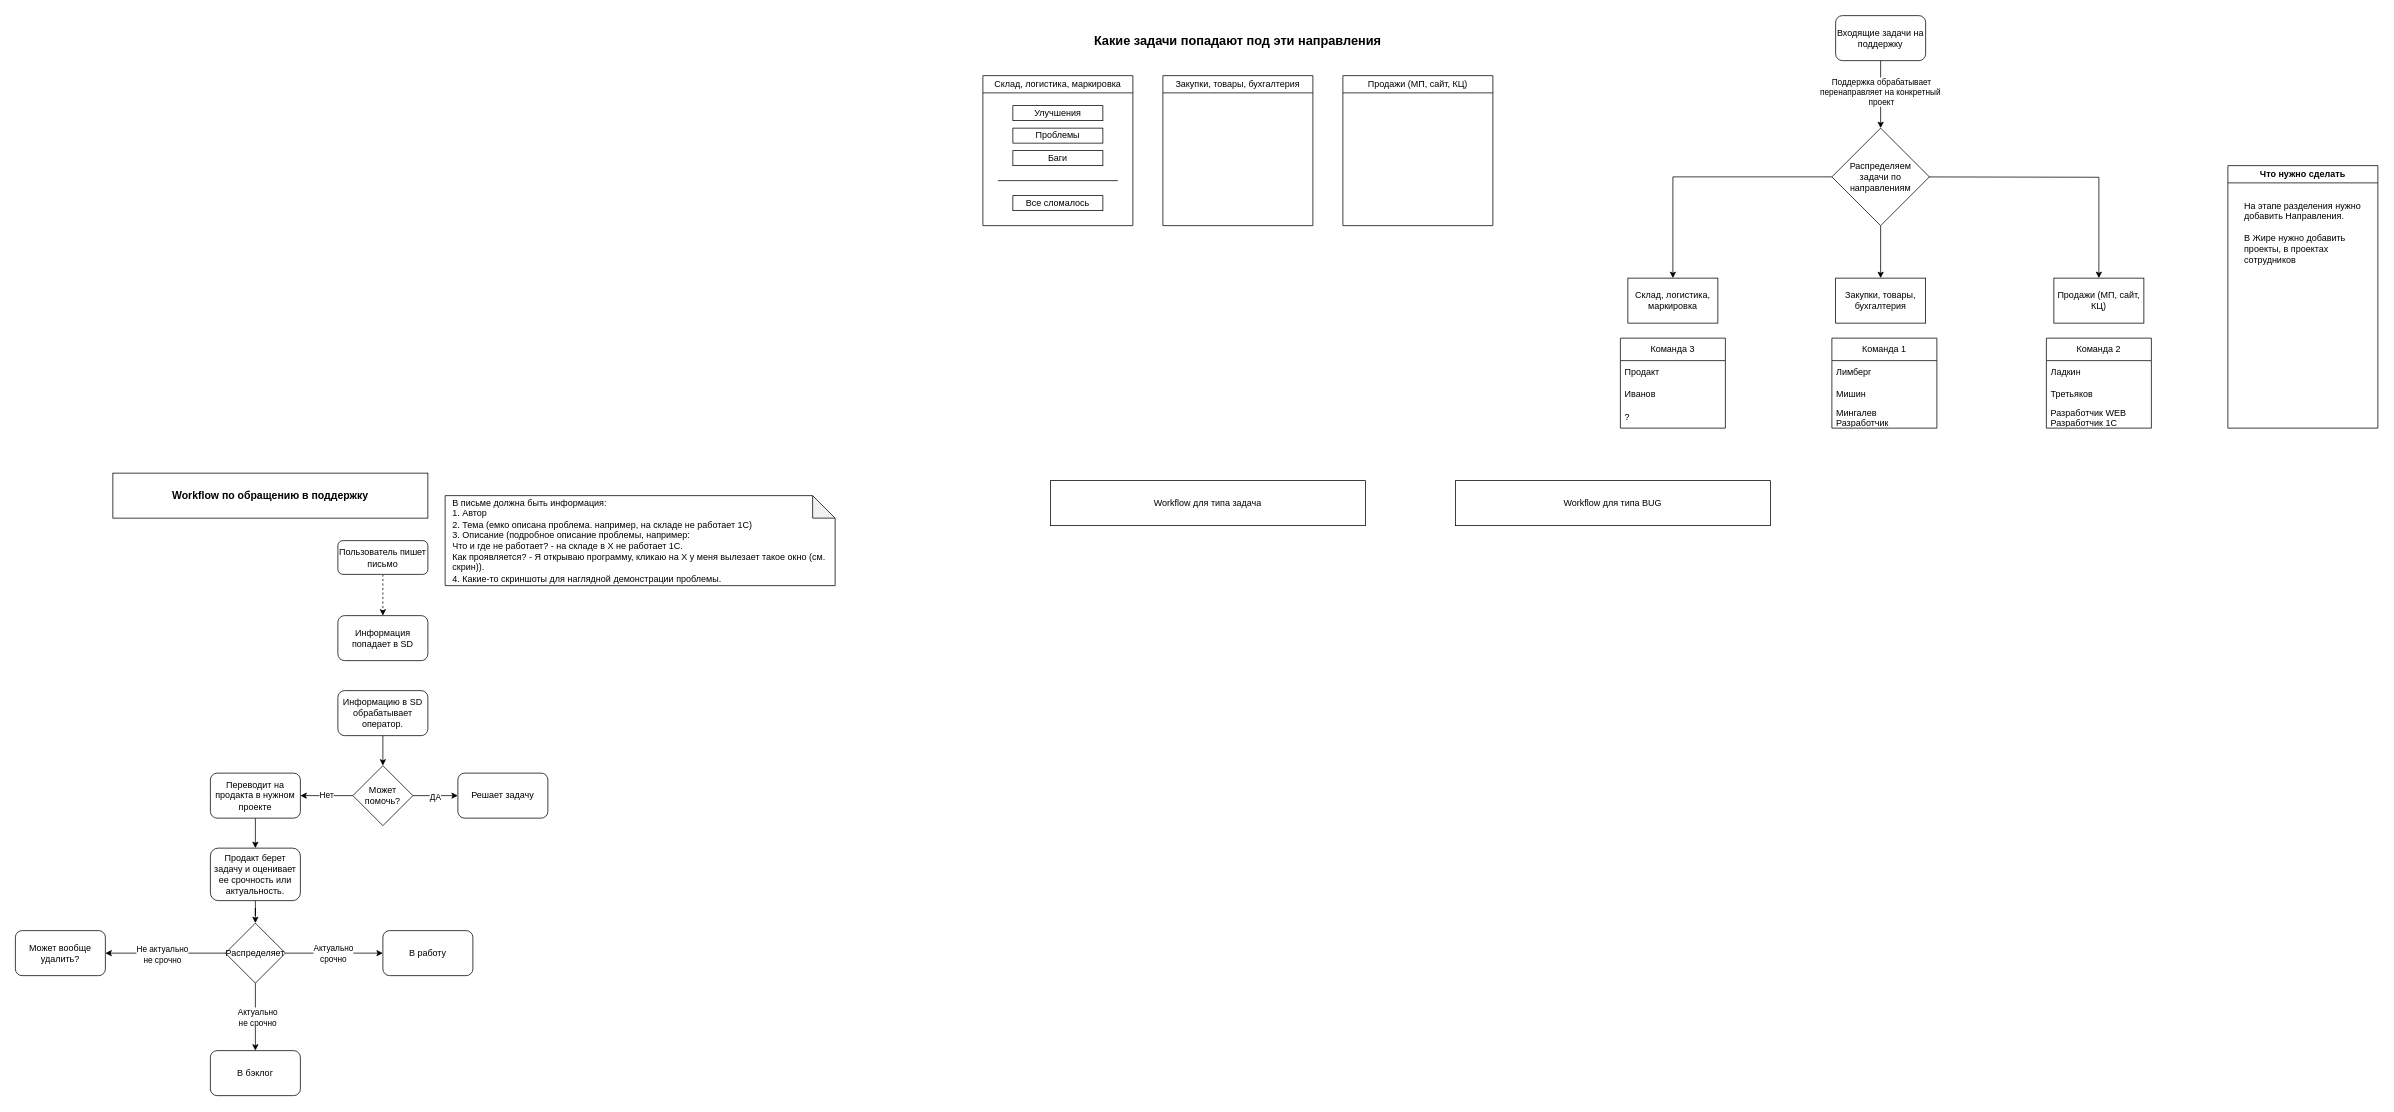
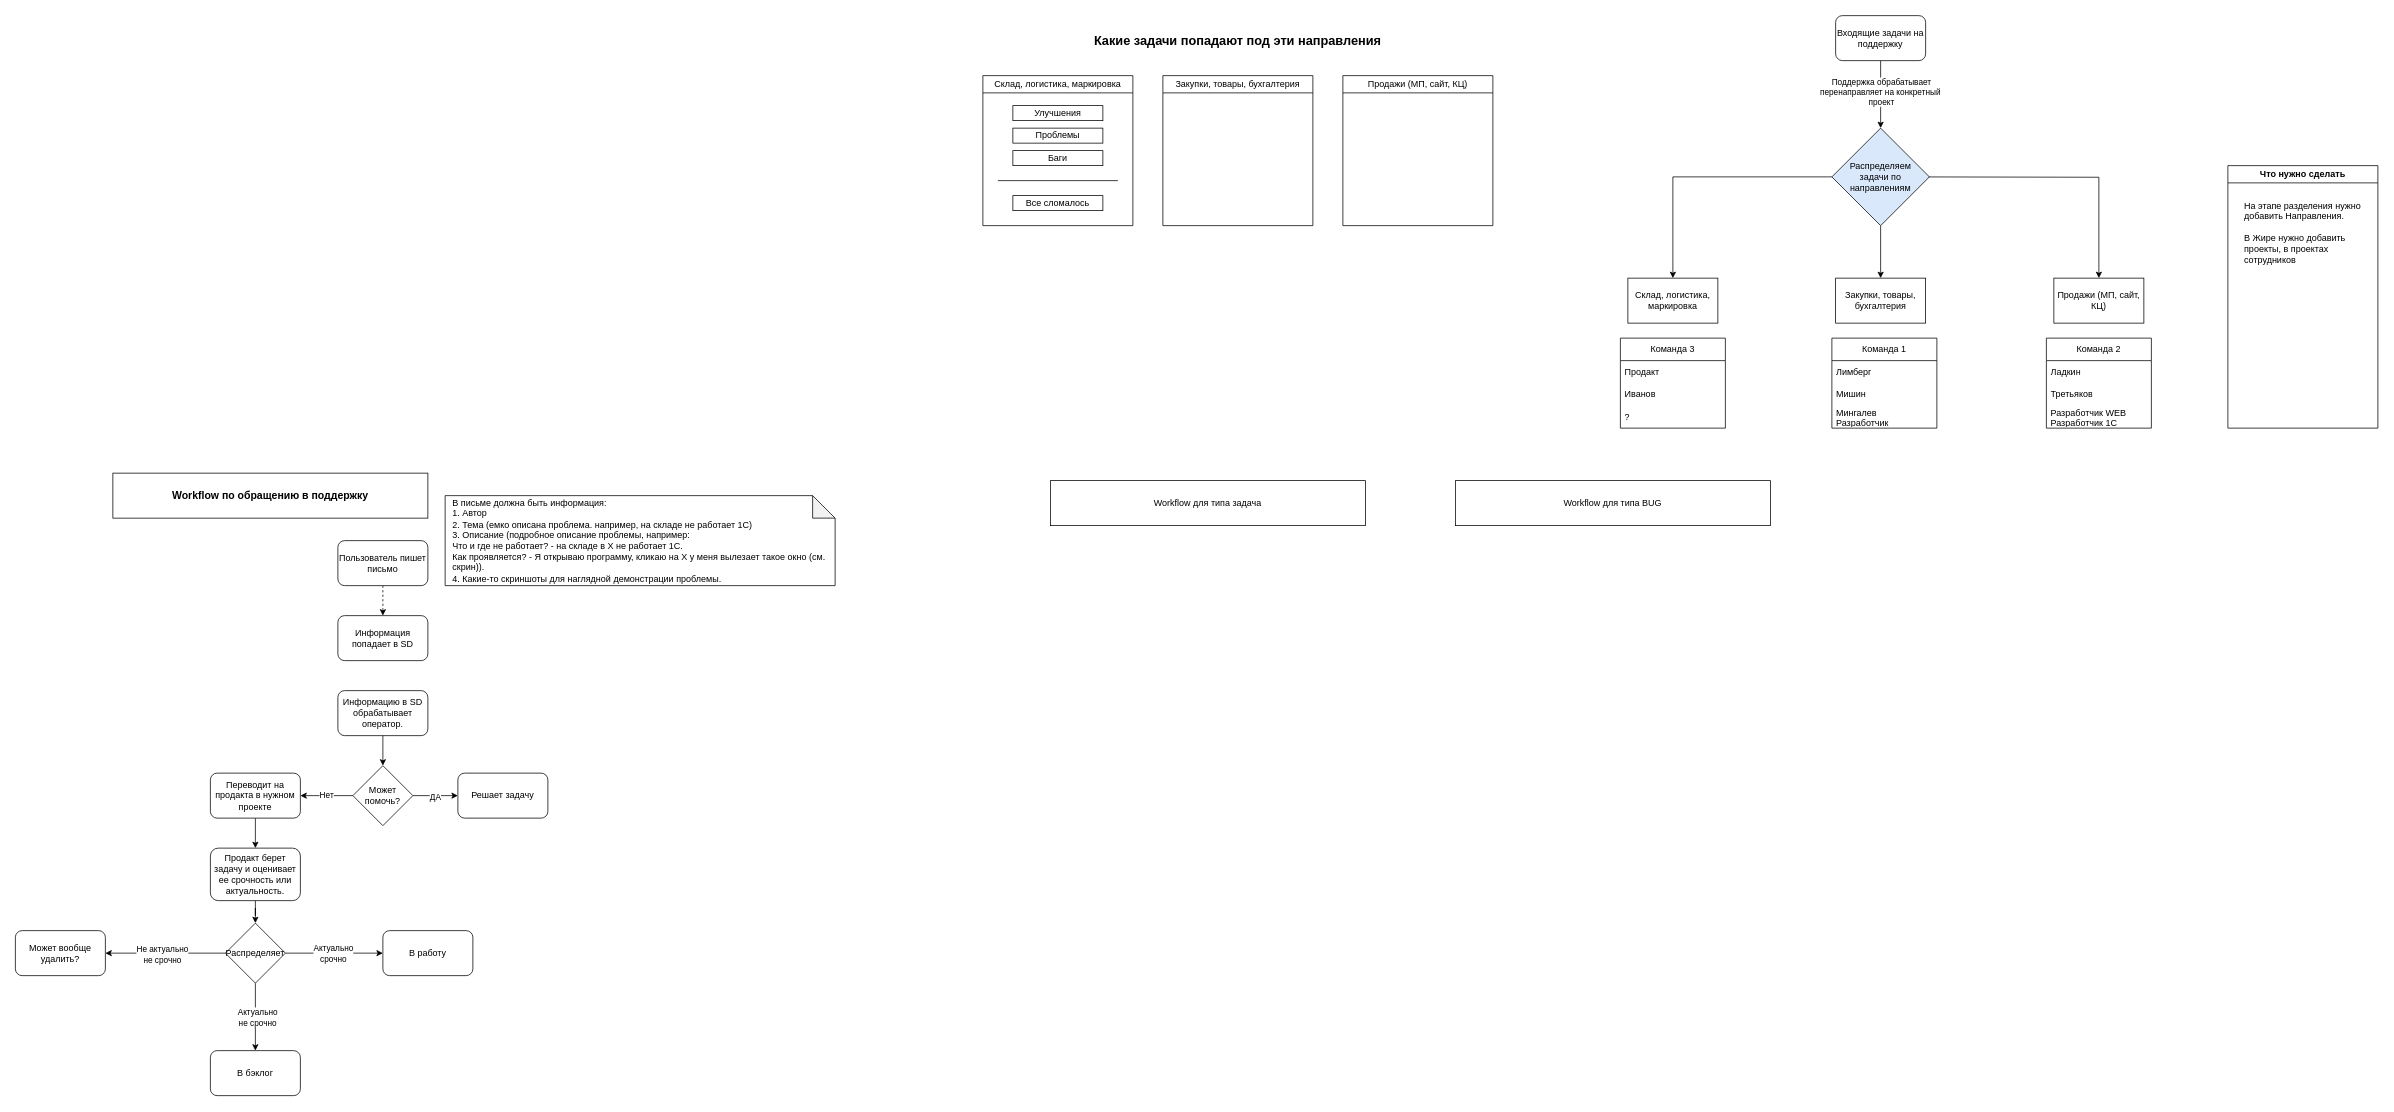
(1881, 177) -> (1881, 177)
(383, 557) -> (383, 563)
